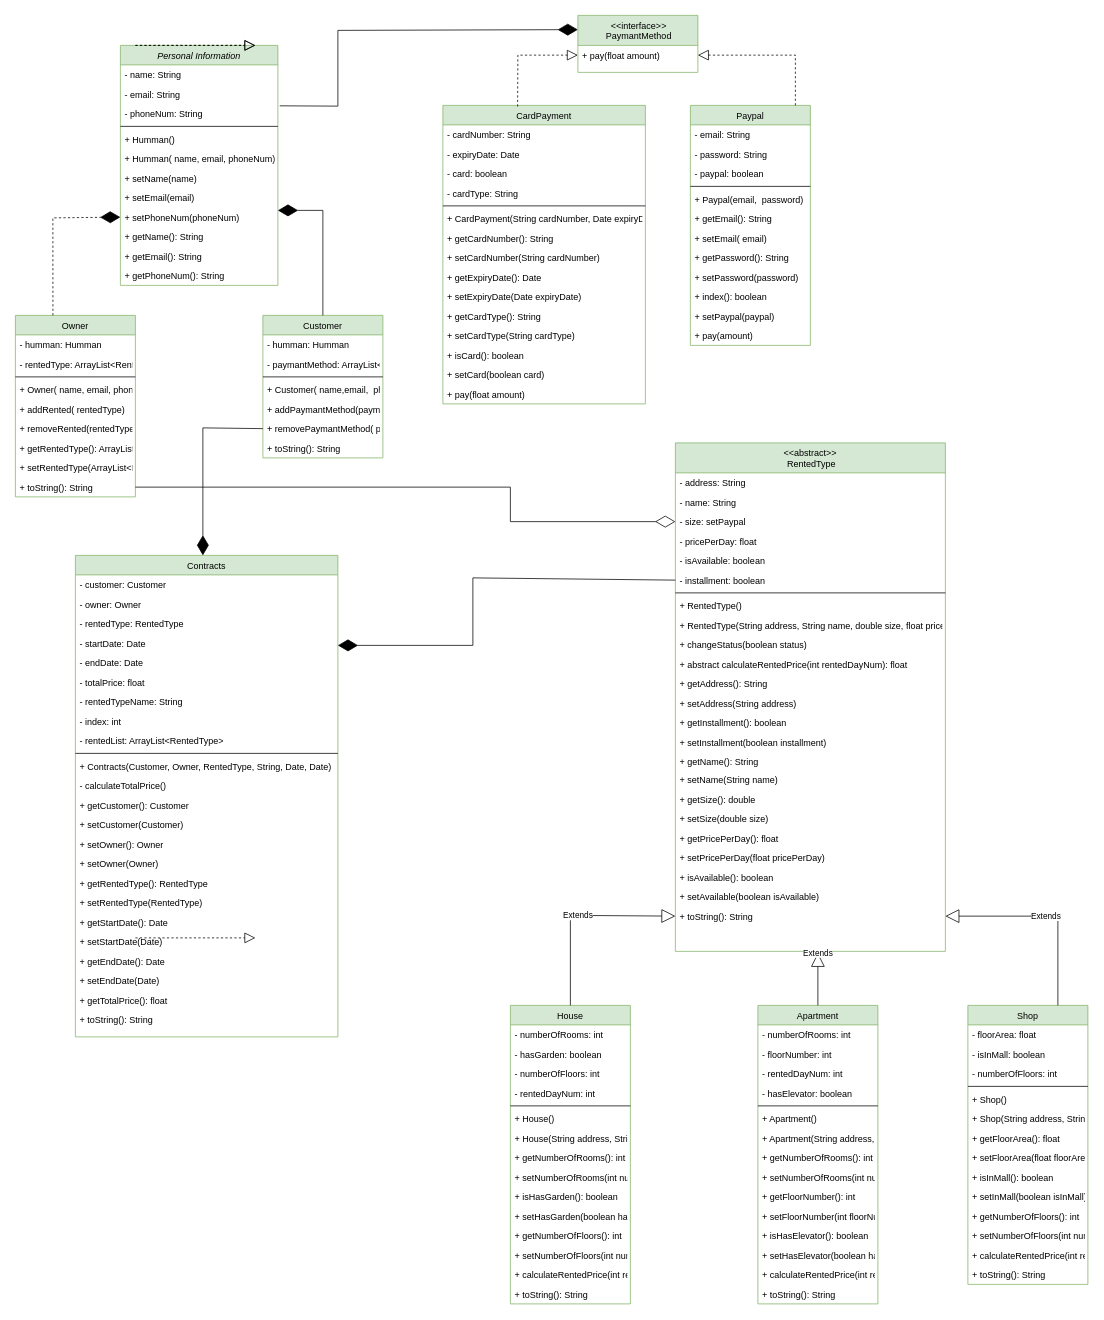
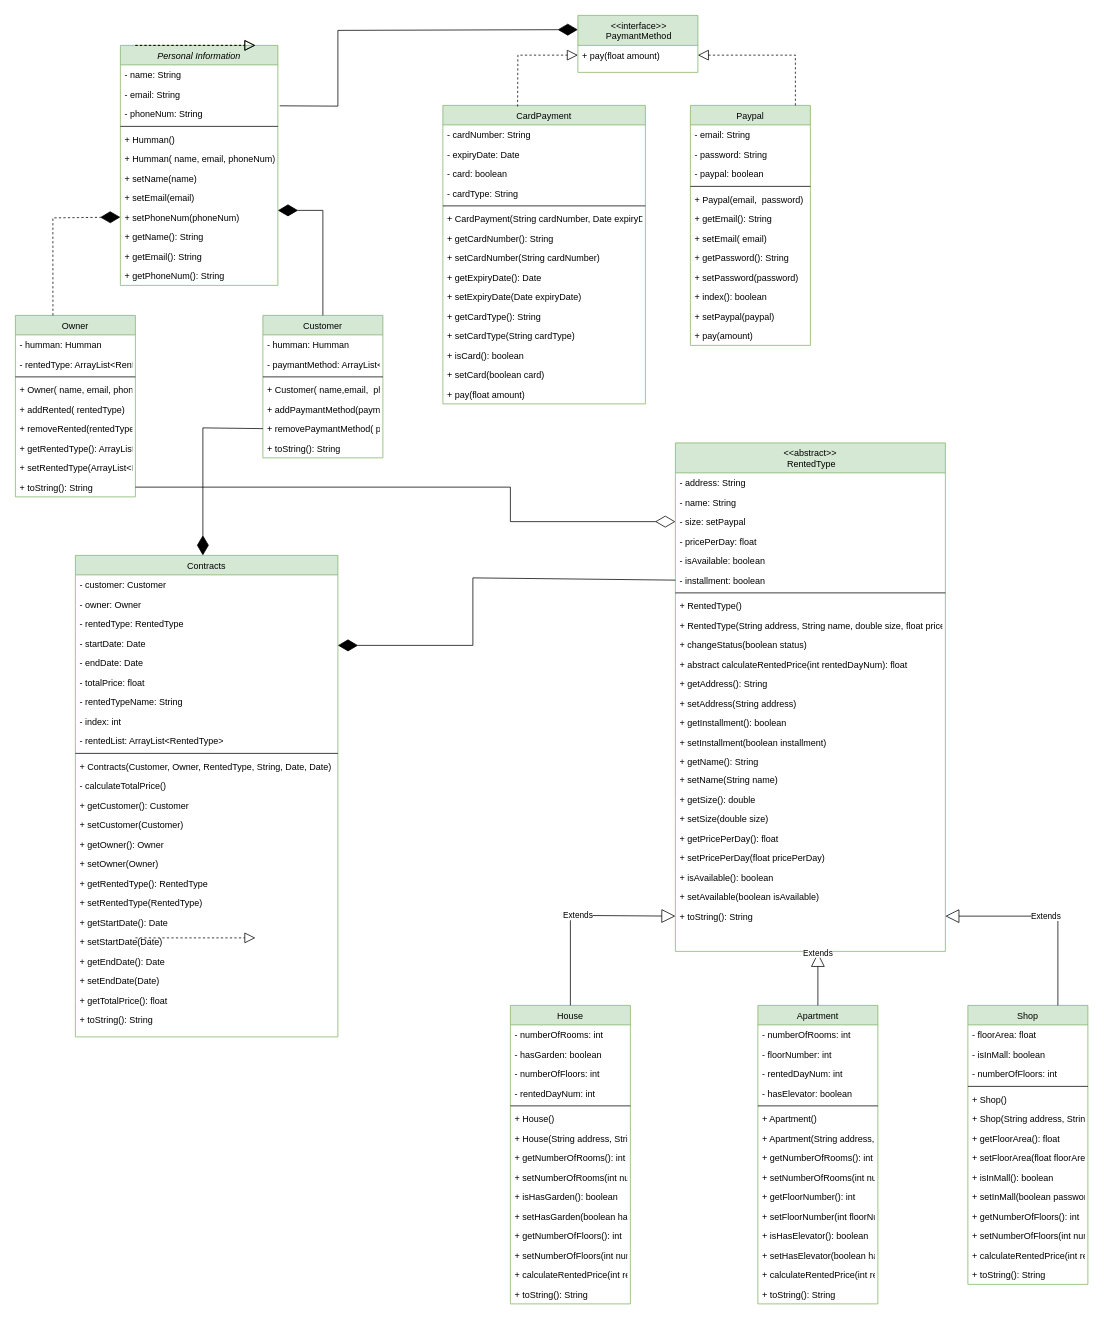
(124, 845) -> (124, 845)
(1036, 1197) -> (1039, 1197)
